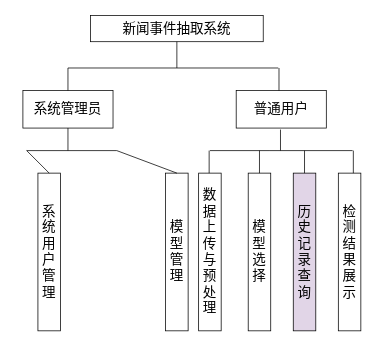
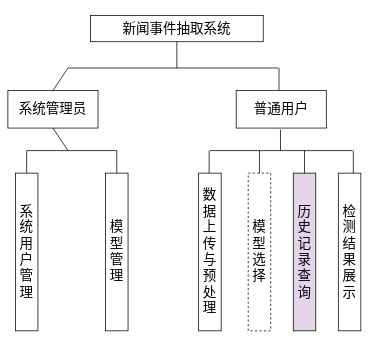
(68, 109) -> (53, 109)
(49, 252) -> (27, 252)
(177, 252) -> (117, 252)
(259, 252) -> (259, 252)
